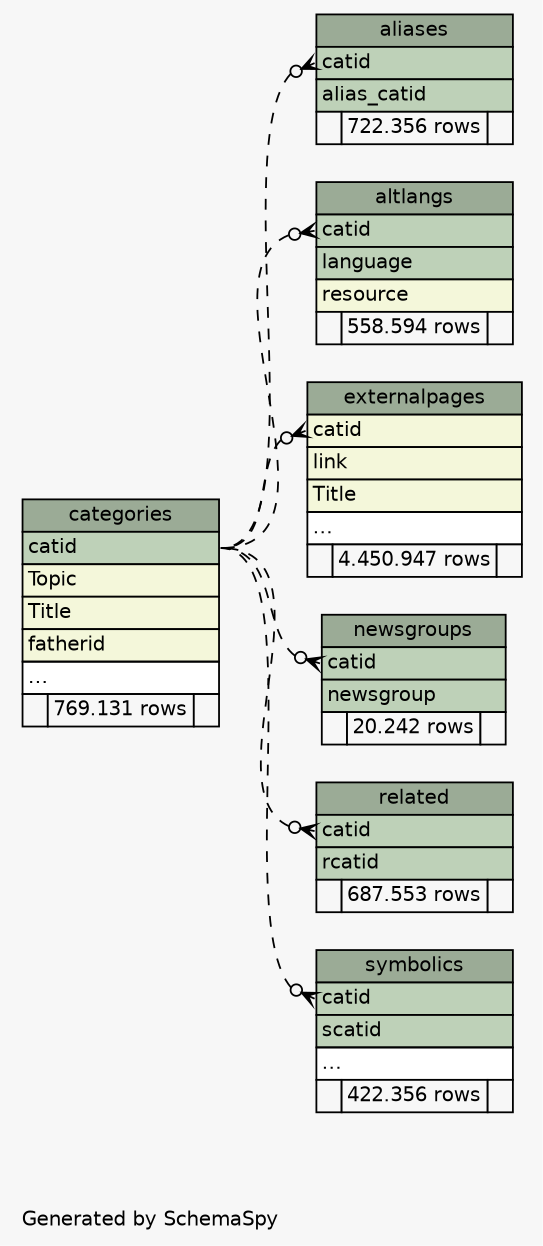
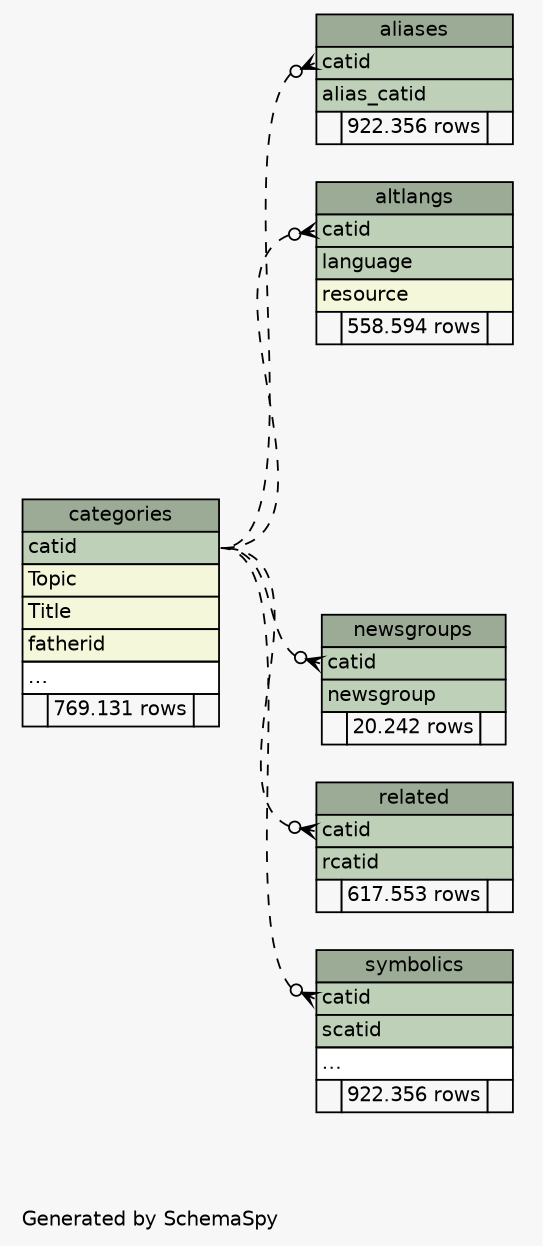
(415, 127) -> (415, 127)
(414, 480) -> none
(415, 895) -> (415, 895)
(415, 1095) -> (415, 1095)
